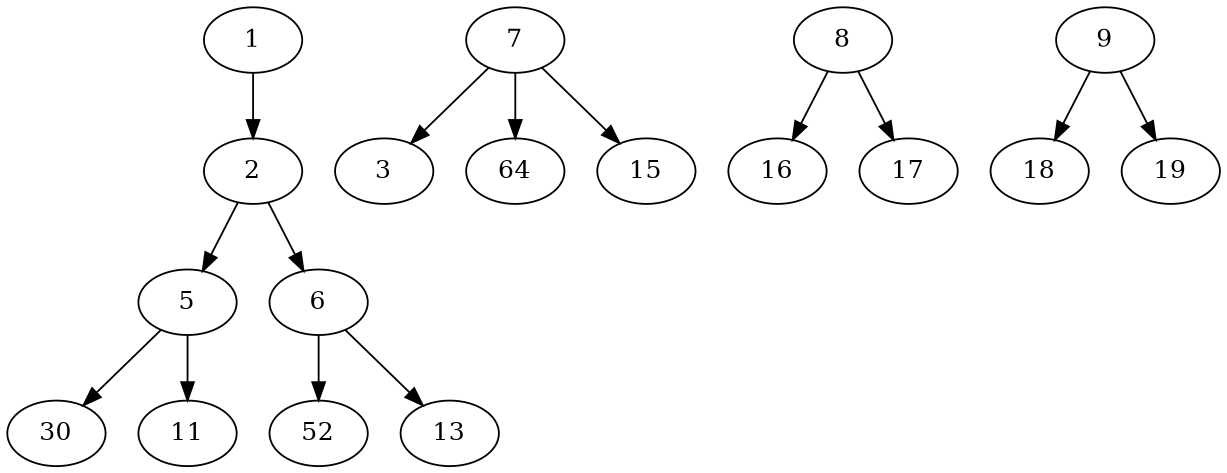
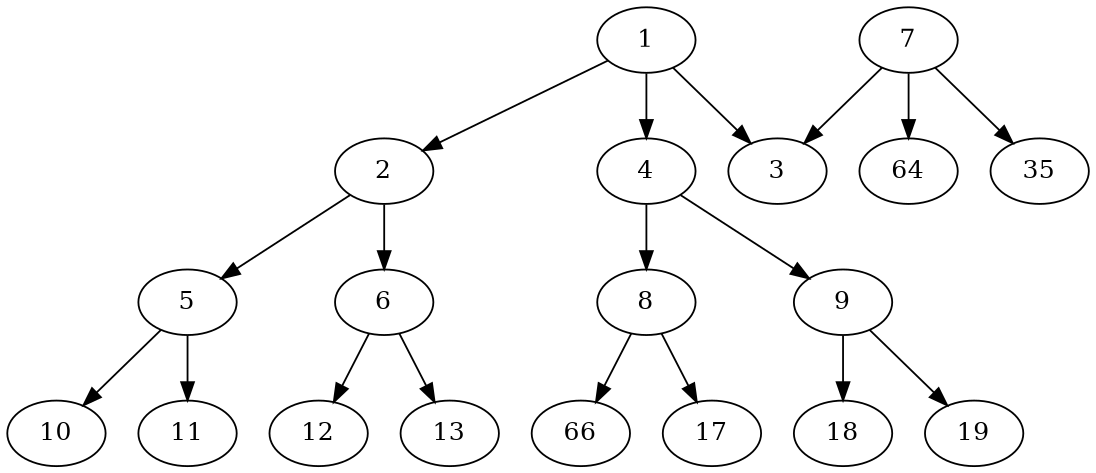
none -> (705, 99)
none -> (646, 171)
(646, 171) -> (1040, 171)
(777, 171) -> (581, 433)
(56, 433) -> (56, 433)
(319, 433) -> (319, 433)
